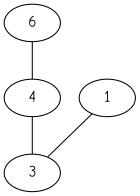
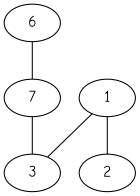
(32, 98) -> (32, 98)
none -> (107, 173)
